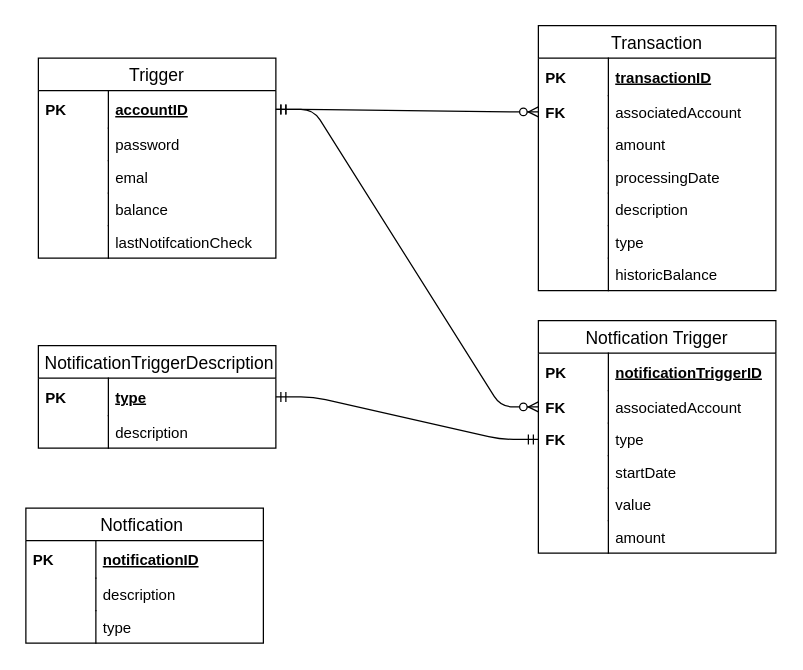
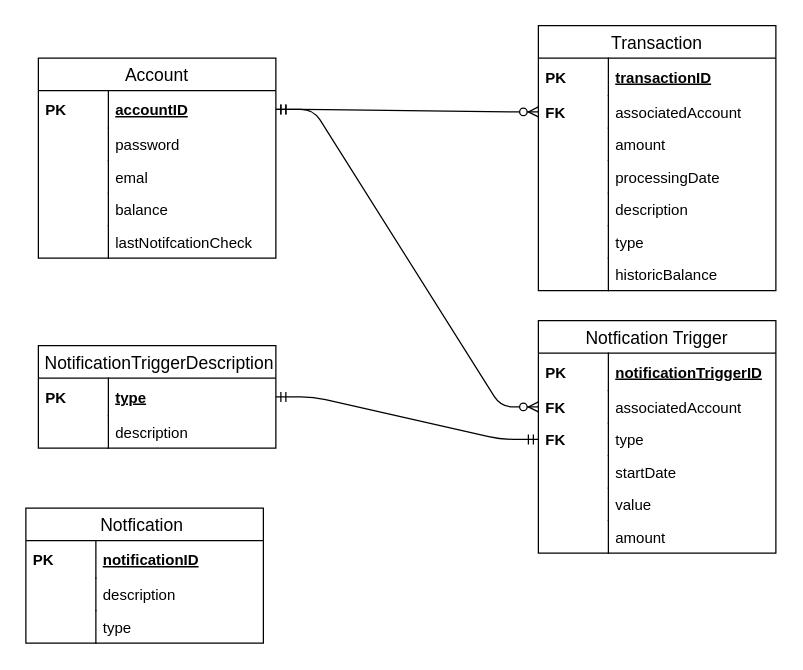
(156, 75) -> (156, 75)
